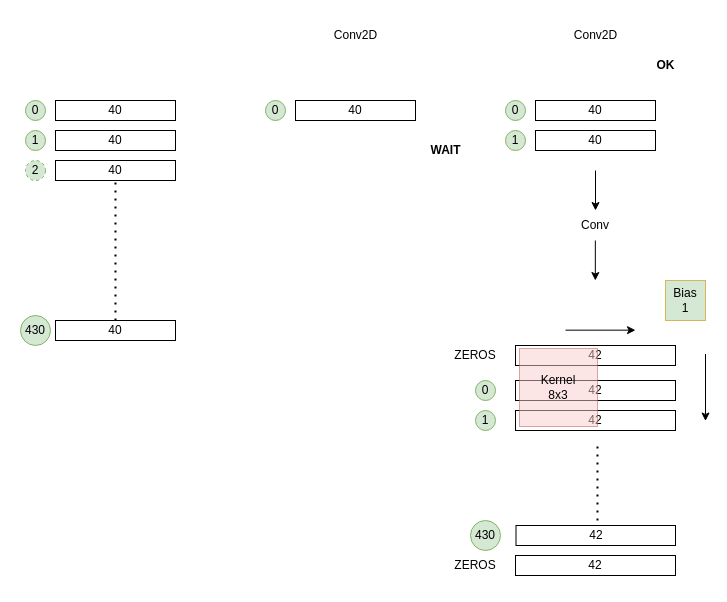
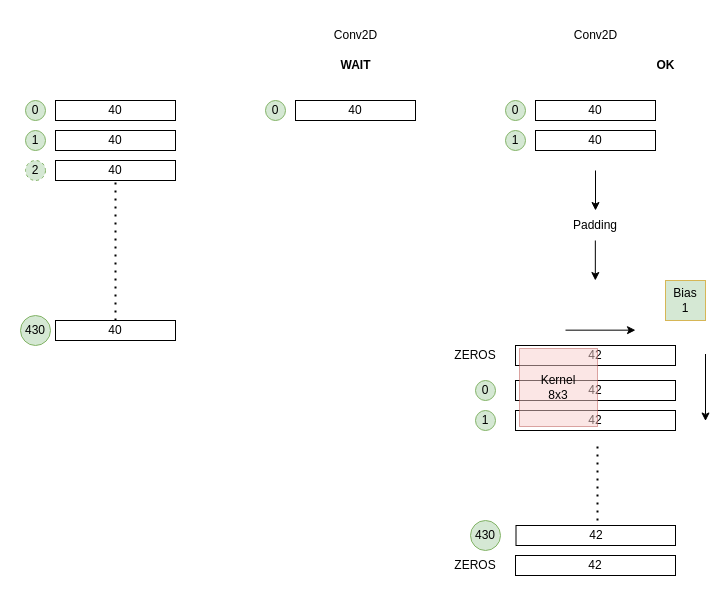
(446, 151) -> (356, 66)
(596, 226) -> (596, 226)
